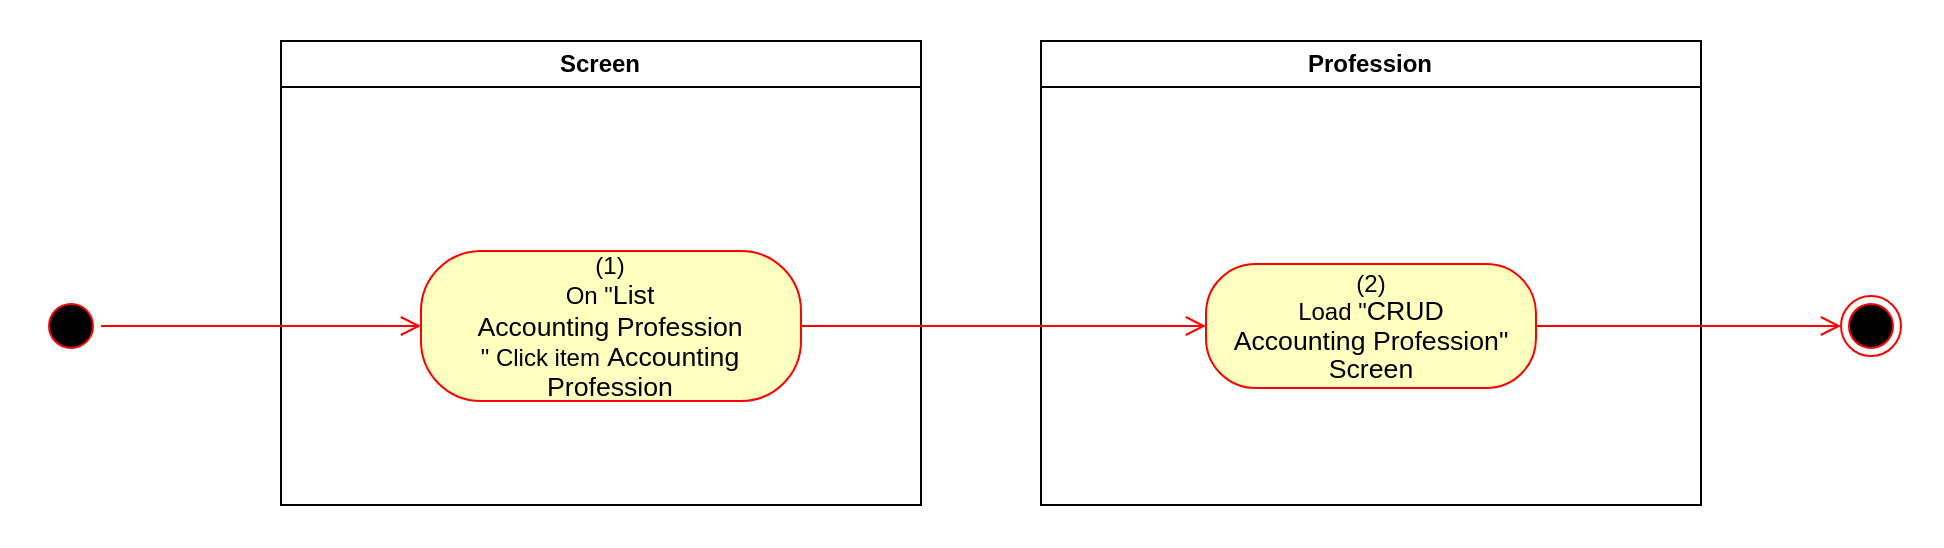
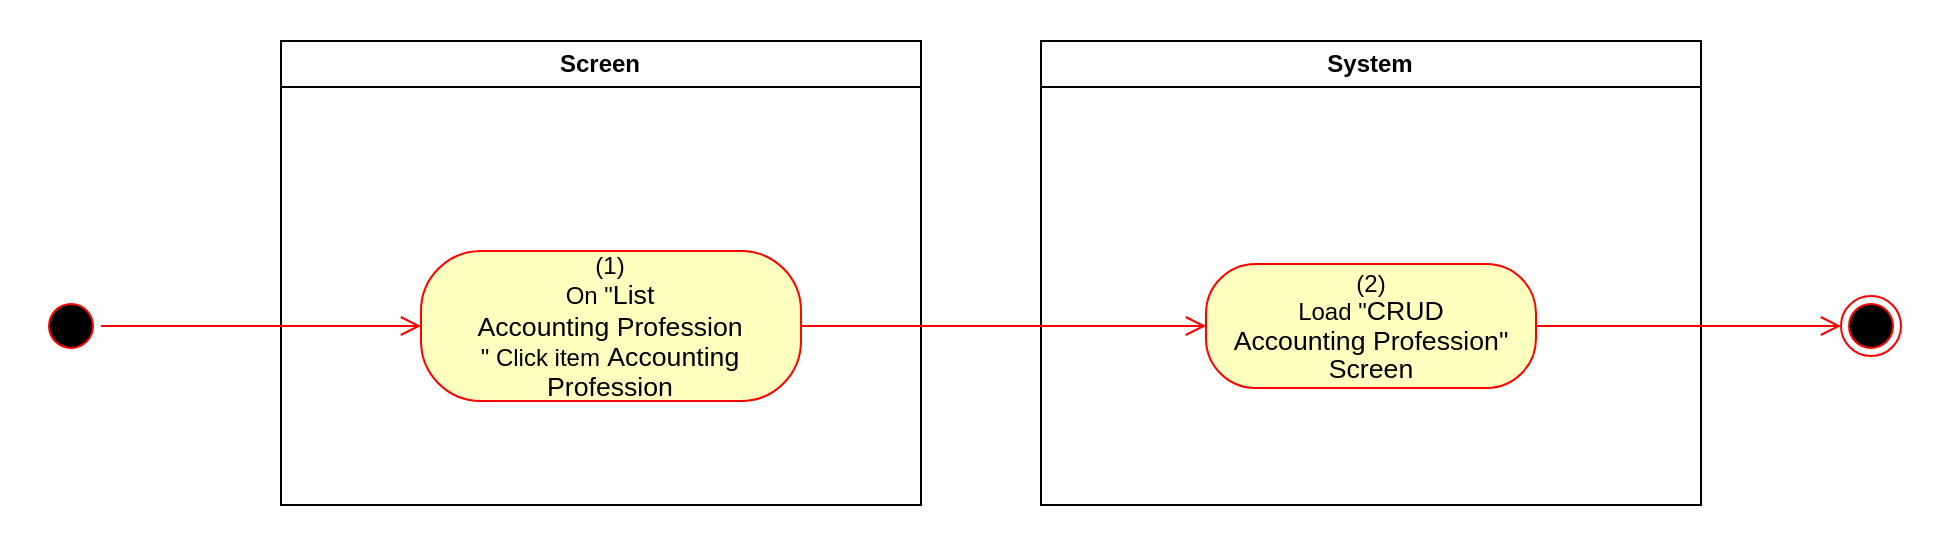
(1371, 65) -> (1371, 65)
